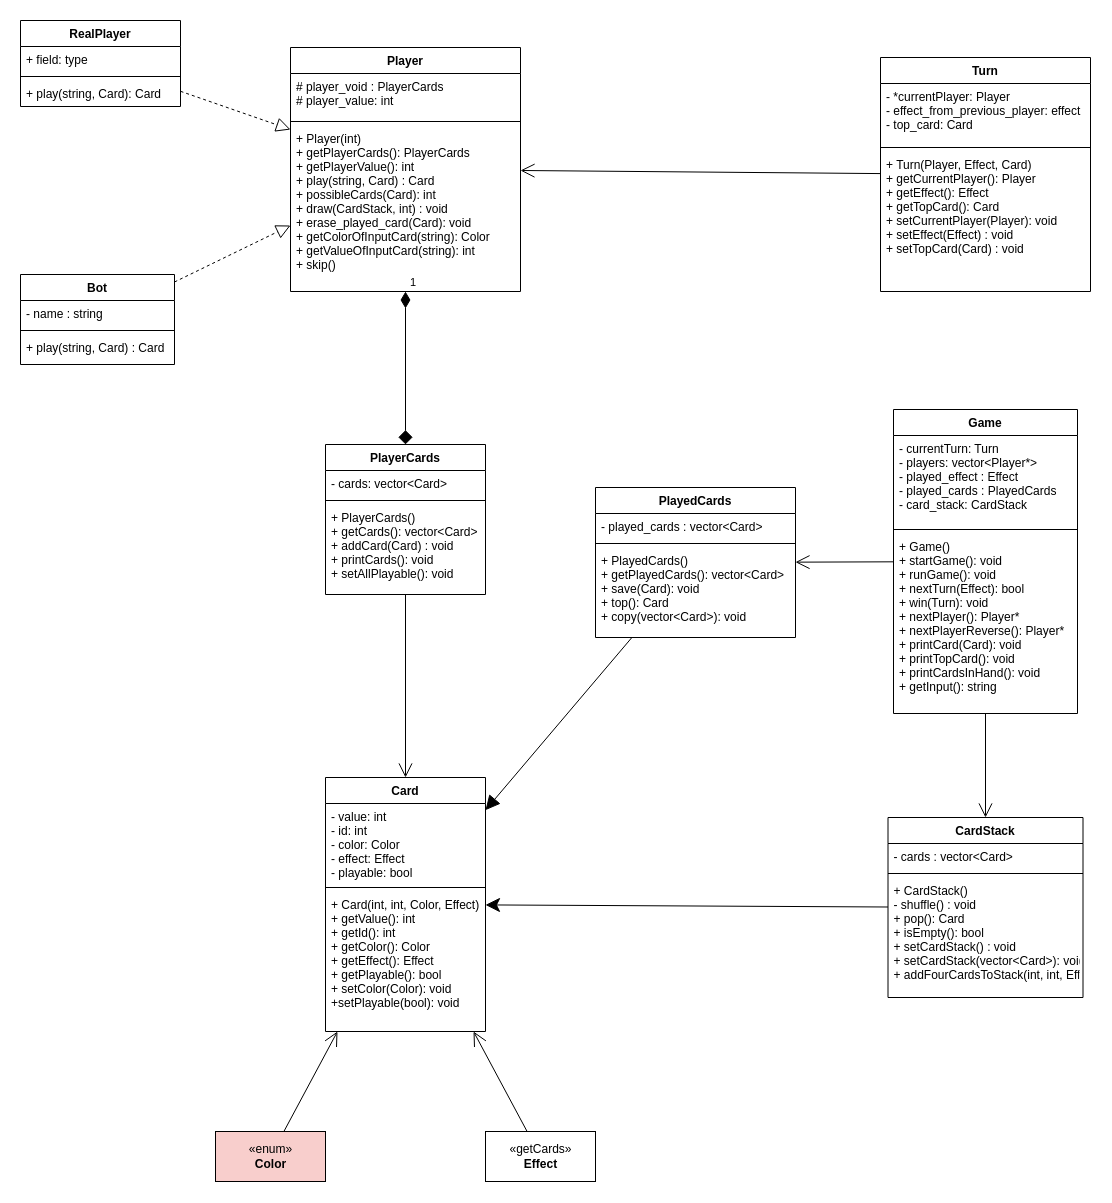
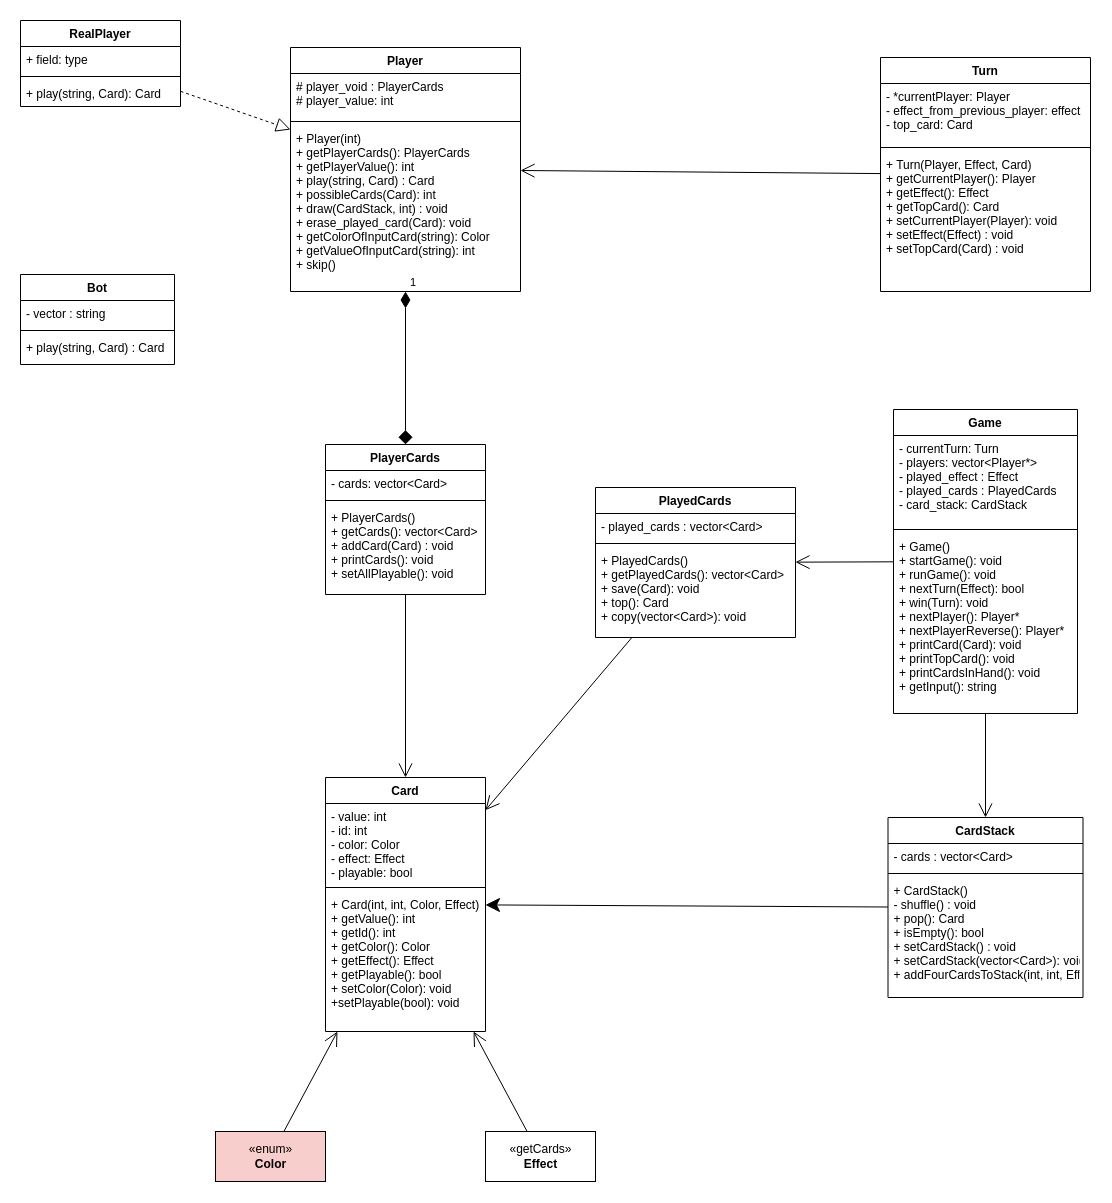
(226, 257) -> none
(69, 314) -> (75, 314)
(495, 799) -> (491, 803)
